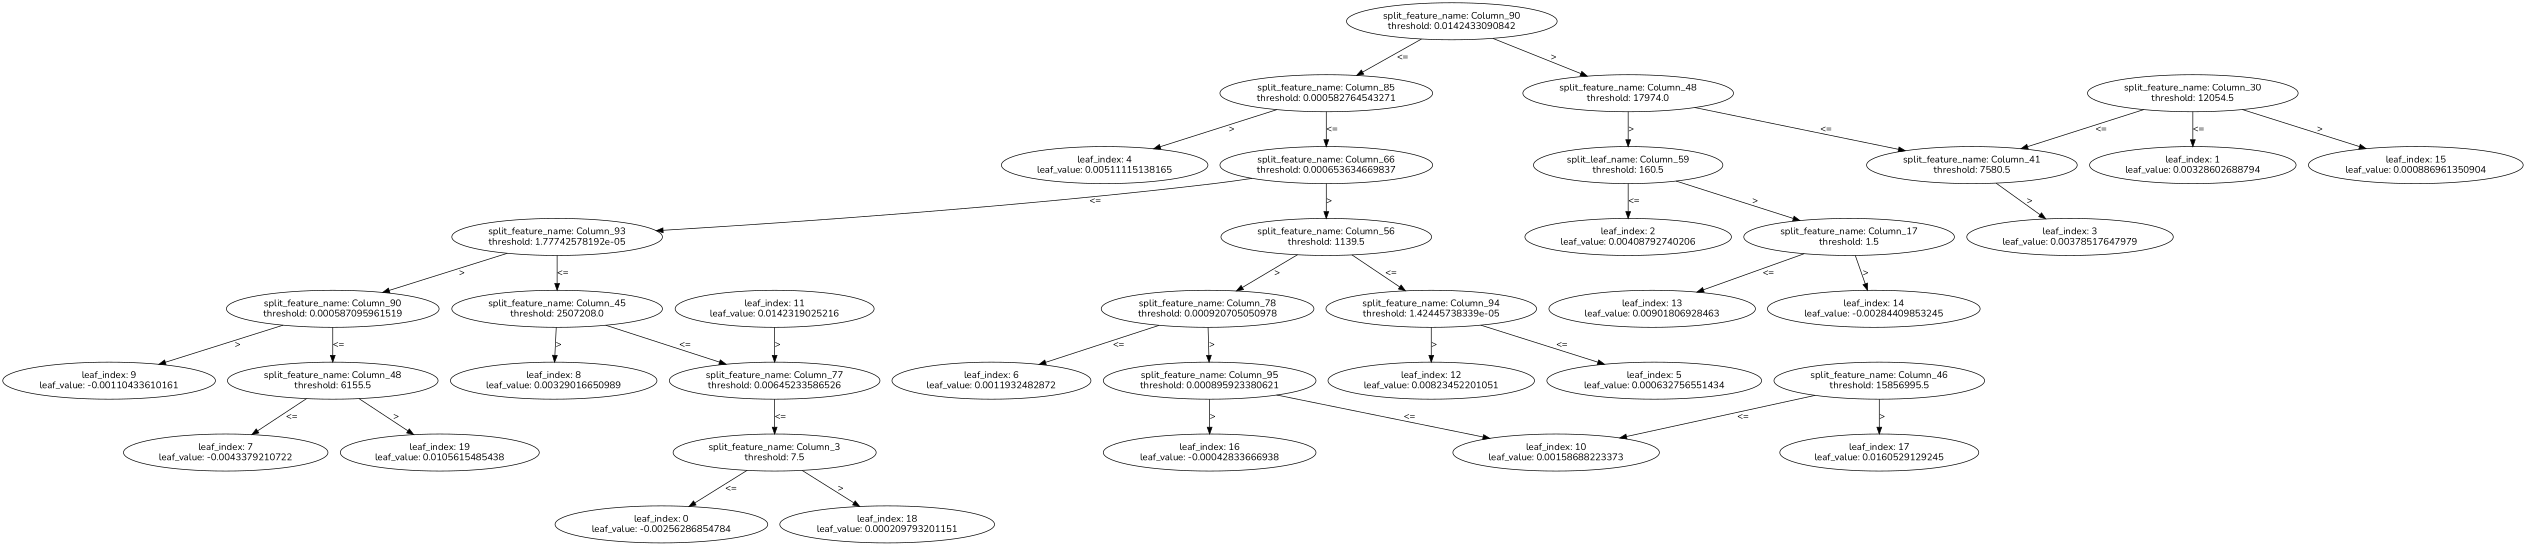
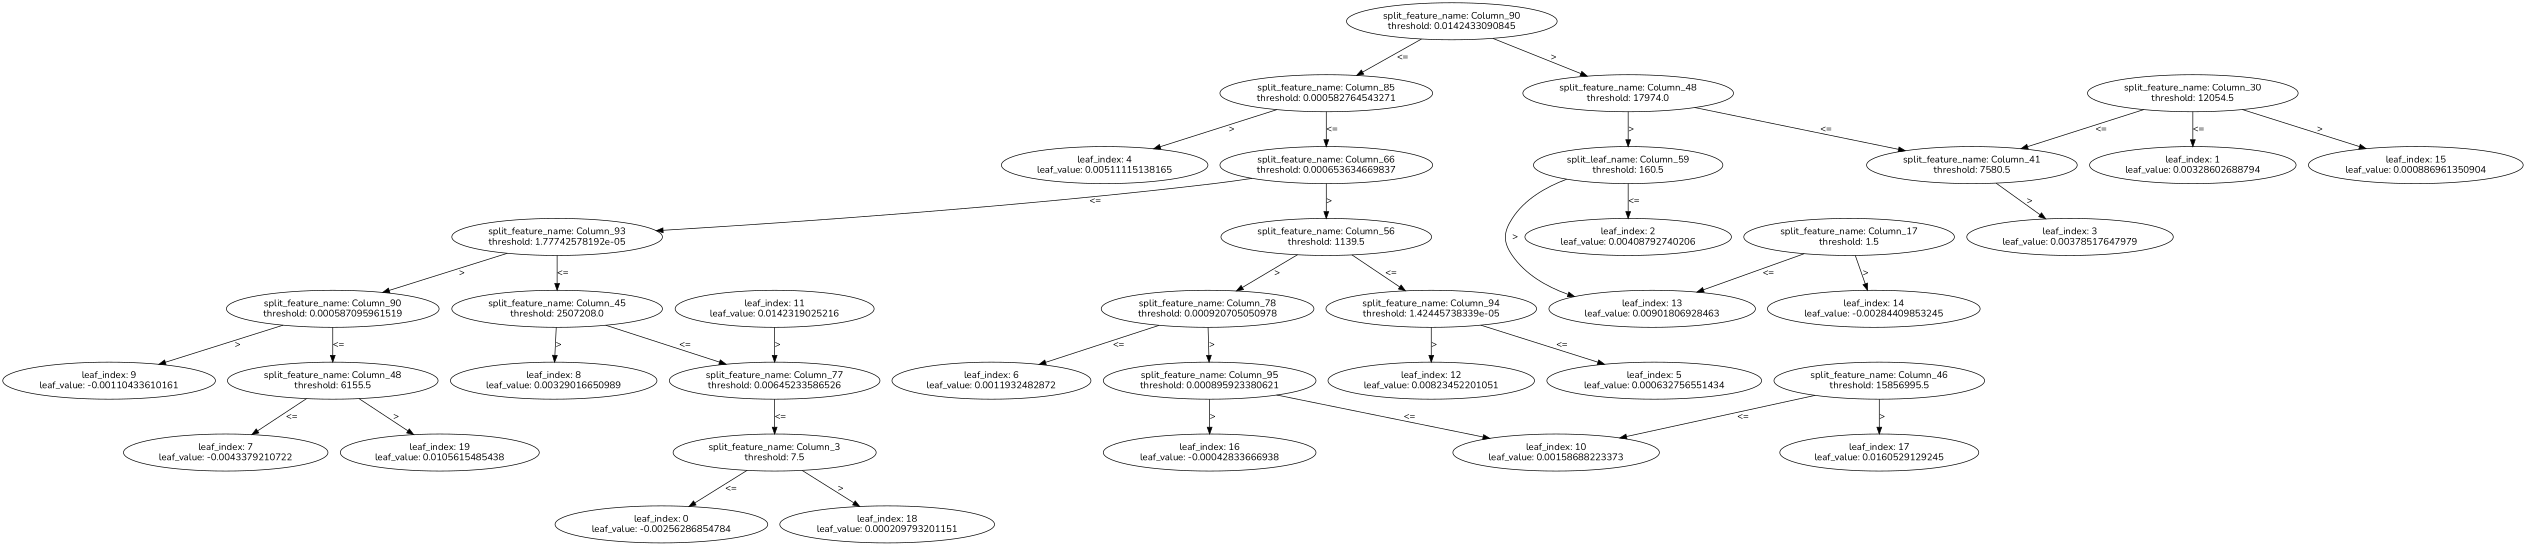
(1452, 21) -> (1452, 21)
(1735, 200) -> (1505, 237)
